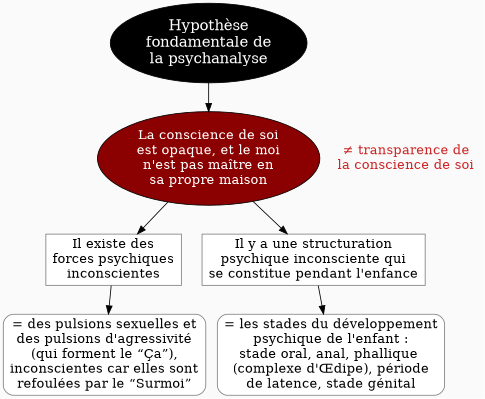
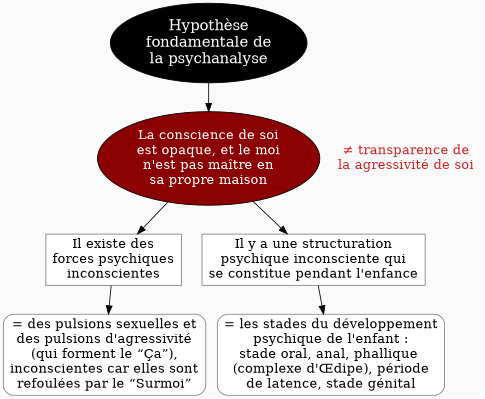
(406, 158) -> (406, 158)
